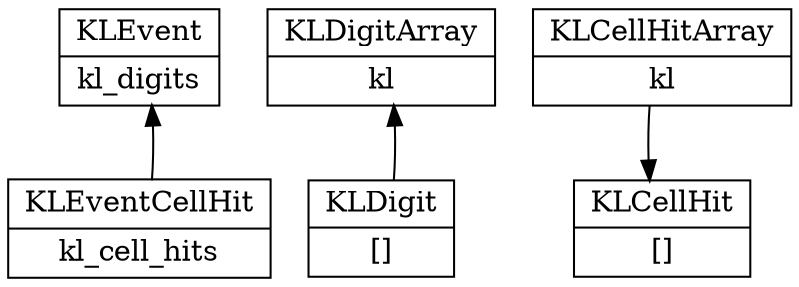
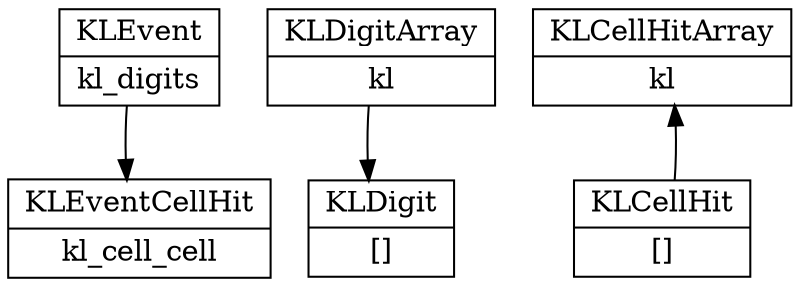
(648, 133) -> (676, 153)
(153, 153) -> (126, 132)
(395, 153) -> (368, 133)
(139, 252) -> (139, 252)
